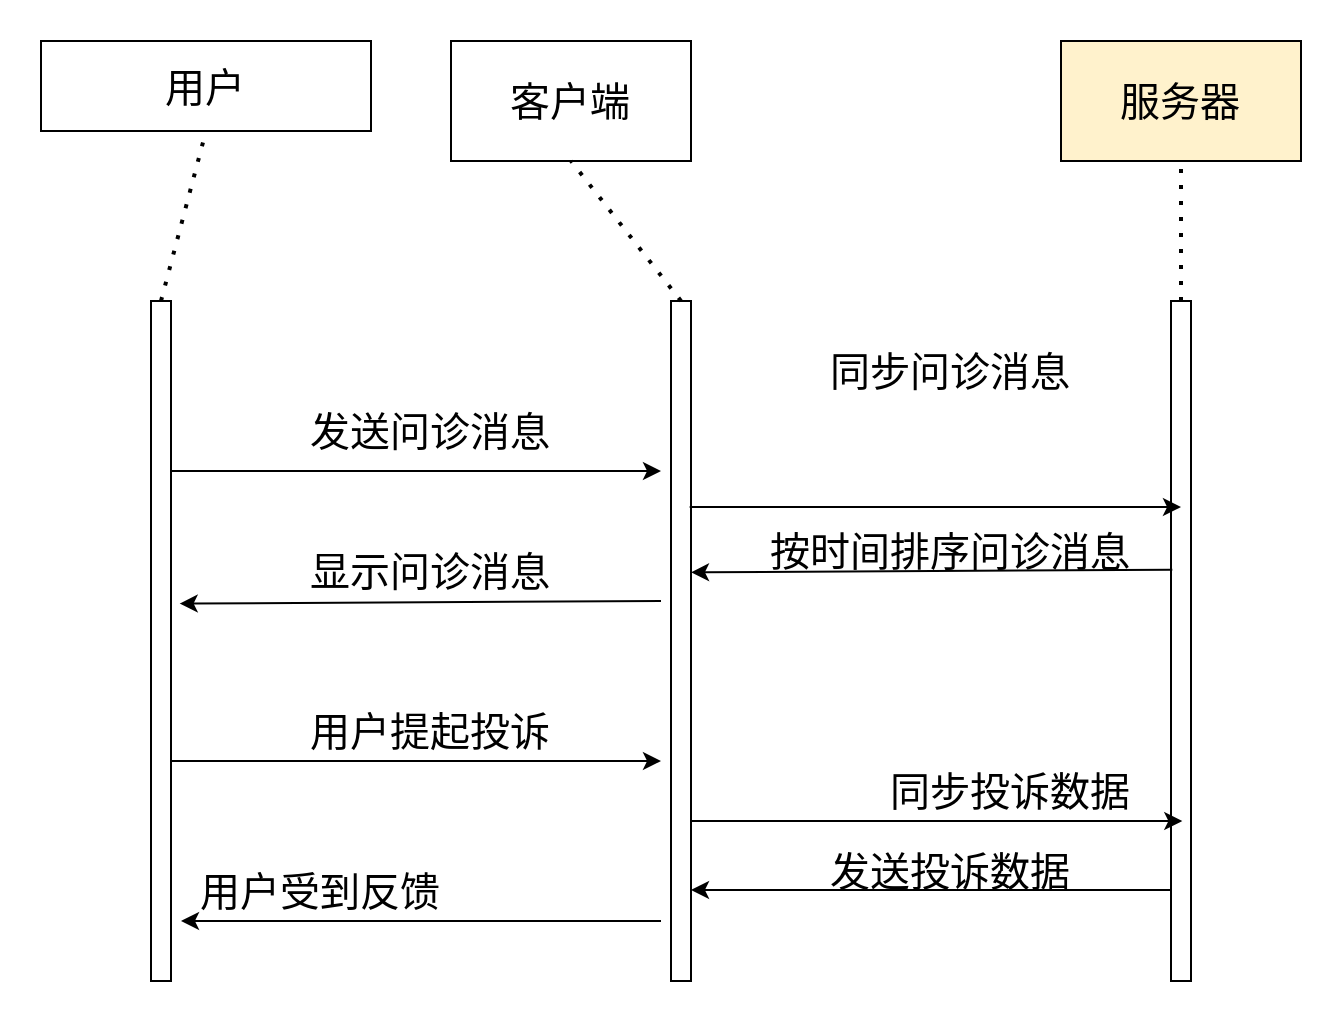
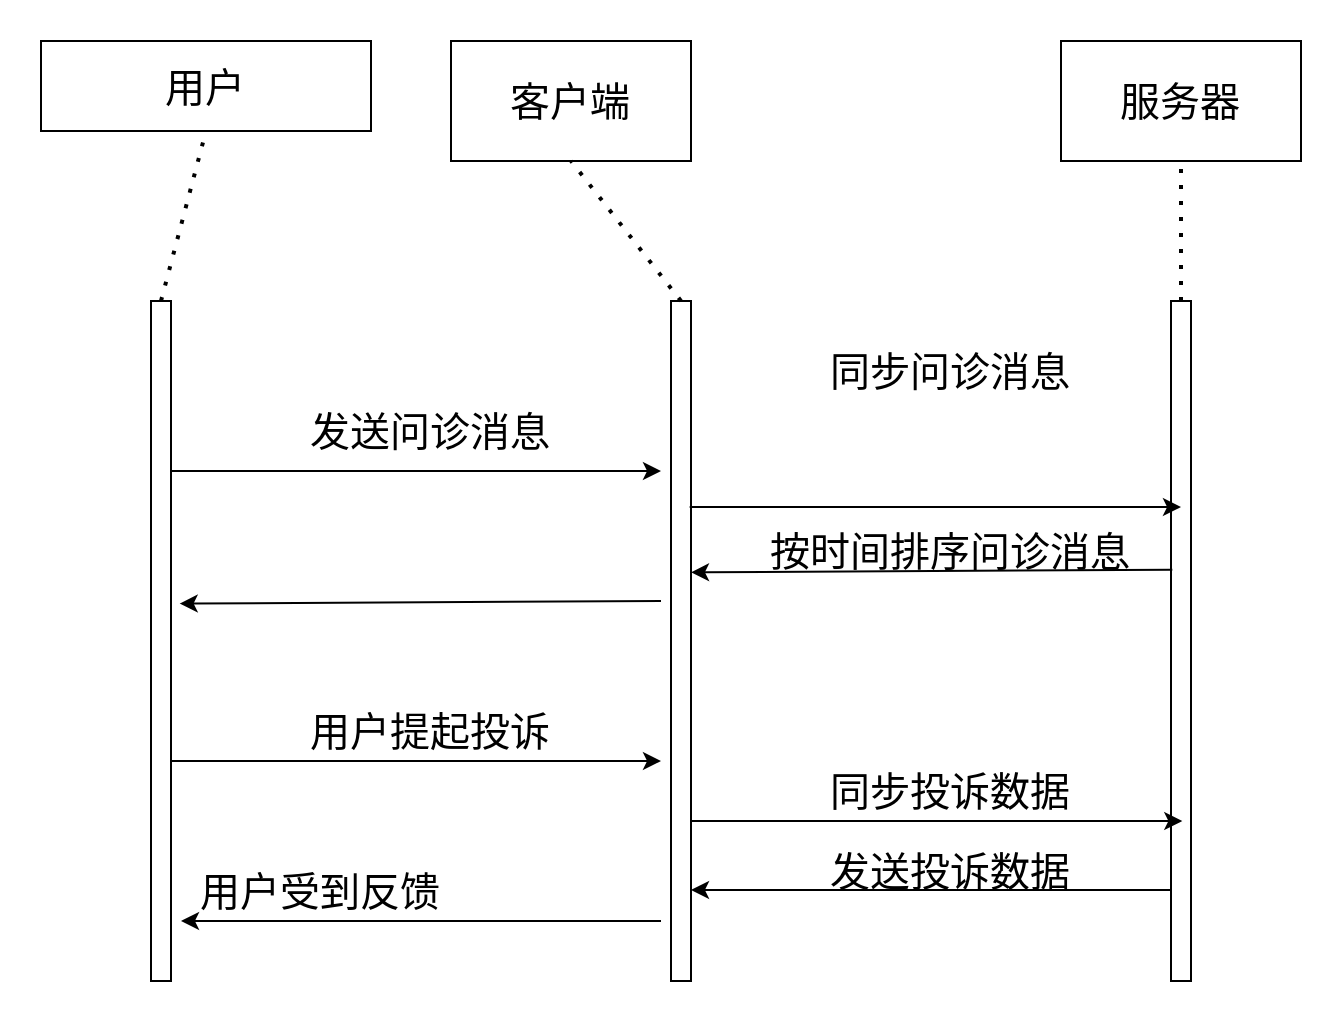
(1181, 101) -> (1181, 101)
(431, 571) -> none
(1011, 791) -> (951, 791)
